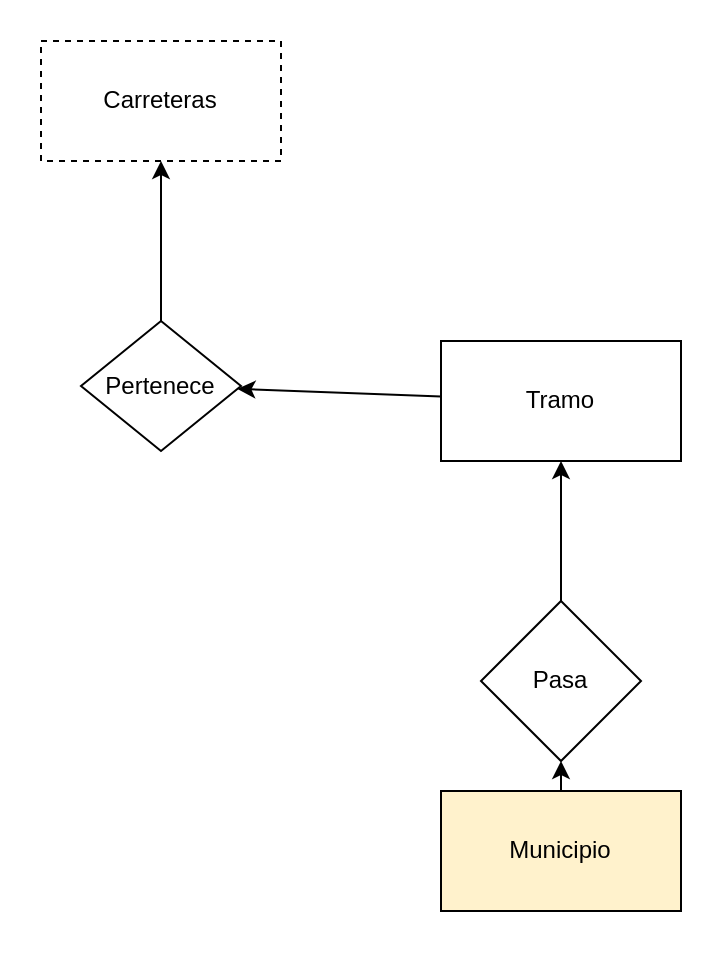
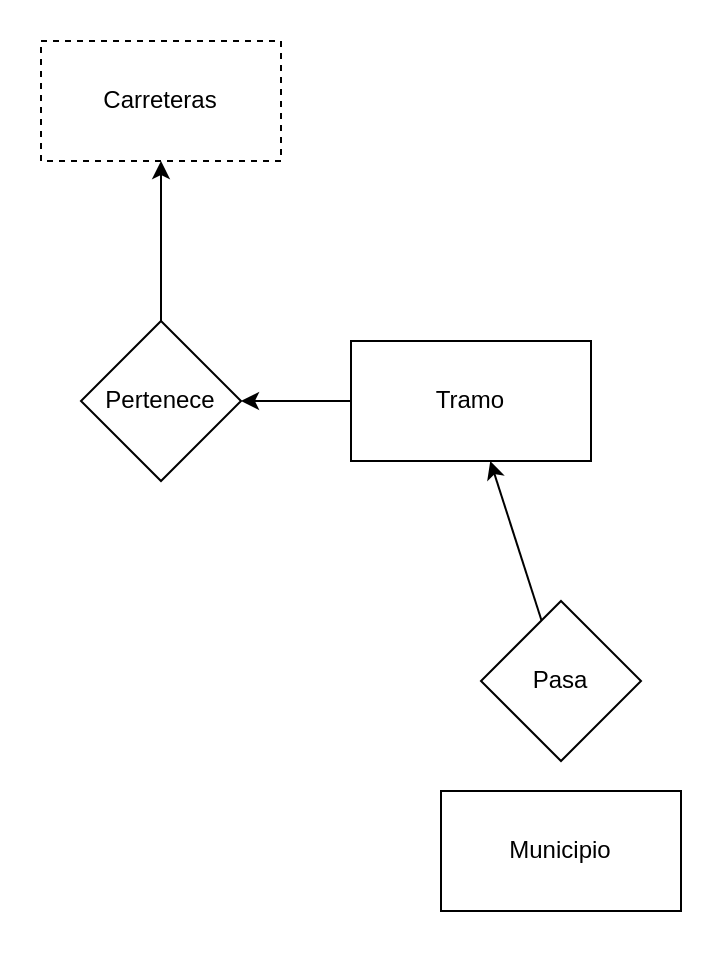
(161, 386) -> (161, 401)
(561, 401) -> (471, 401)
(561, 783) -> none
(561, 851) -> (561, 851)
